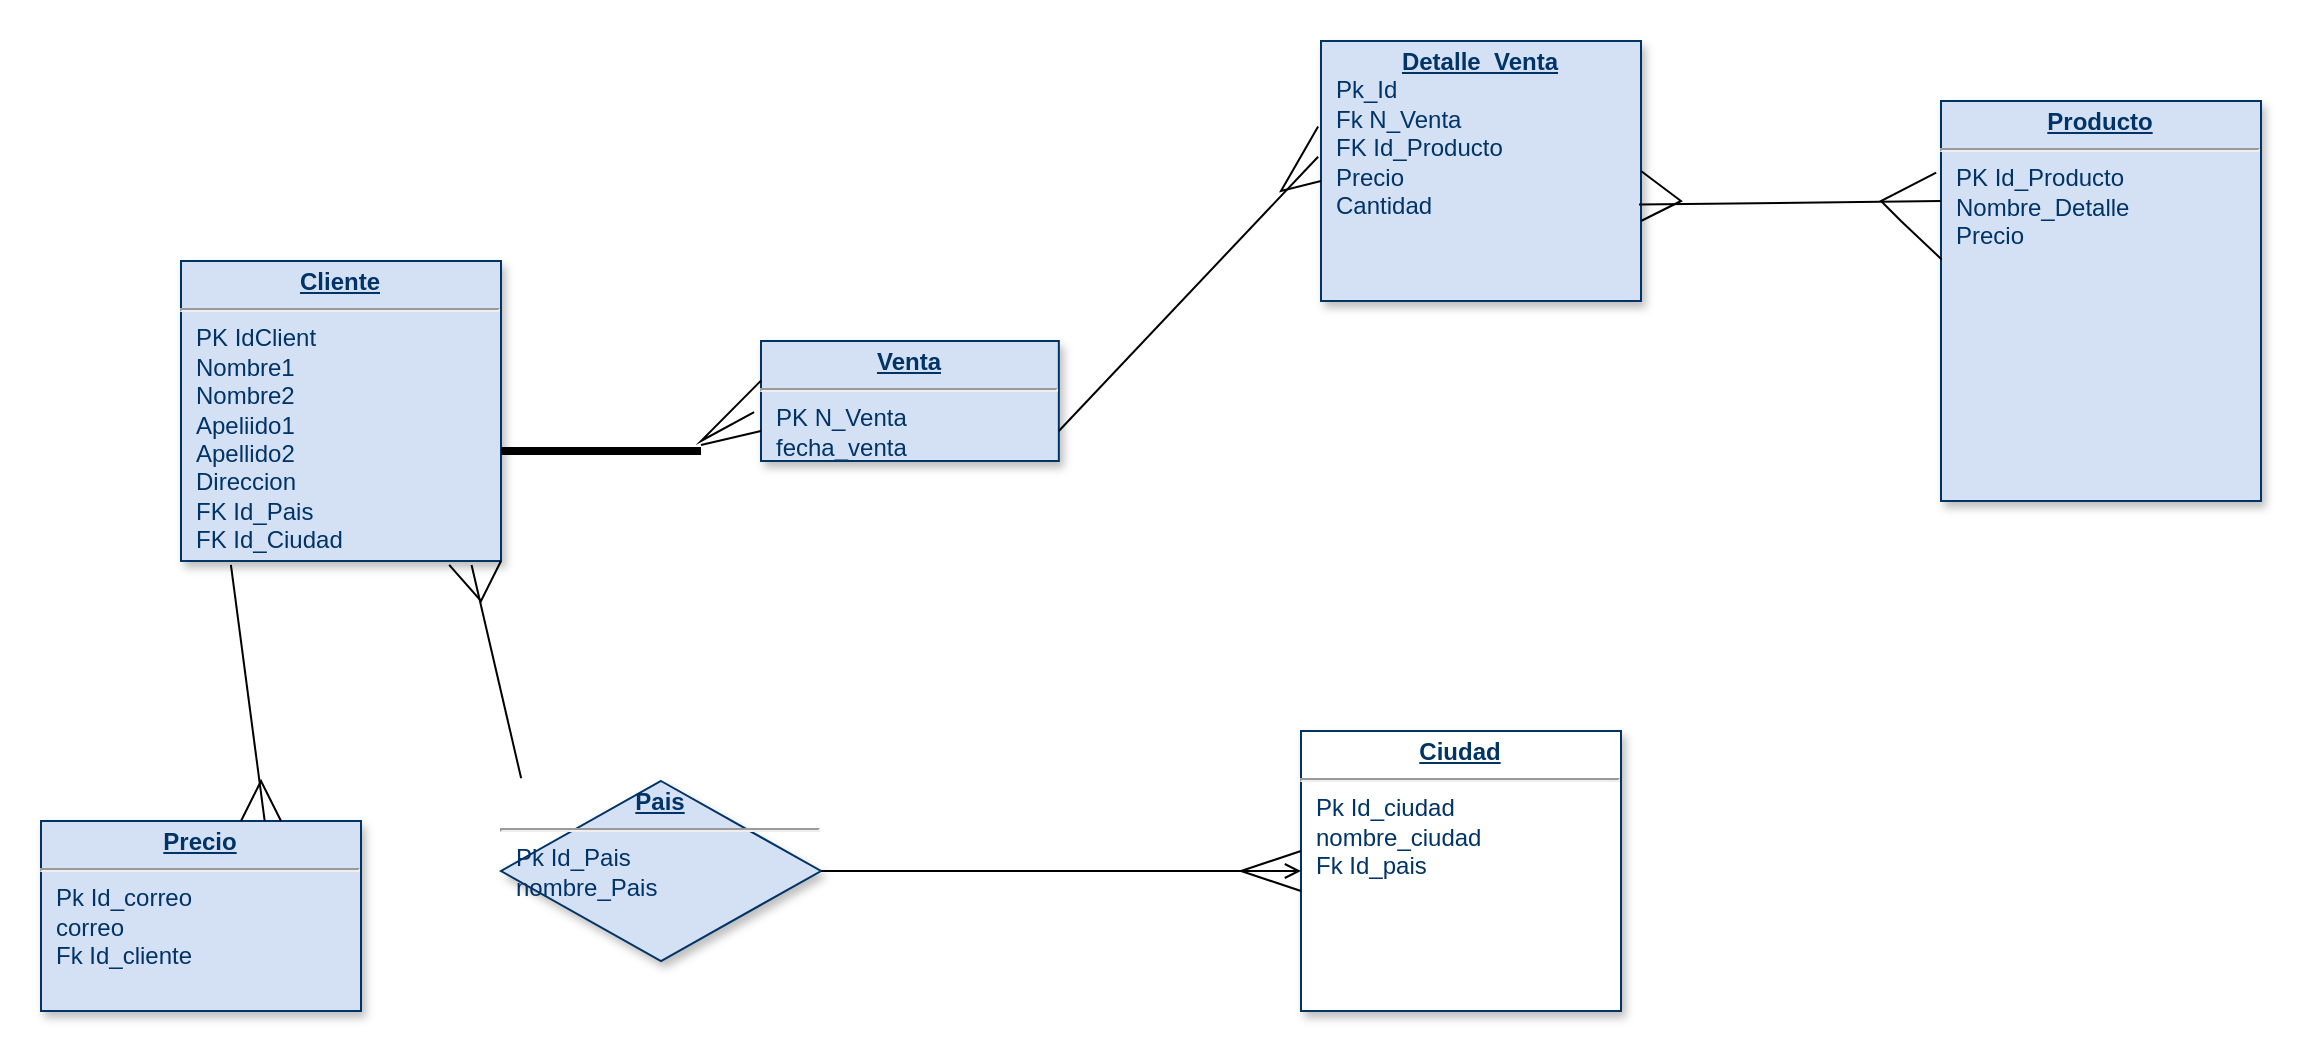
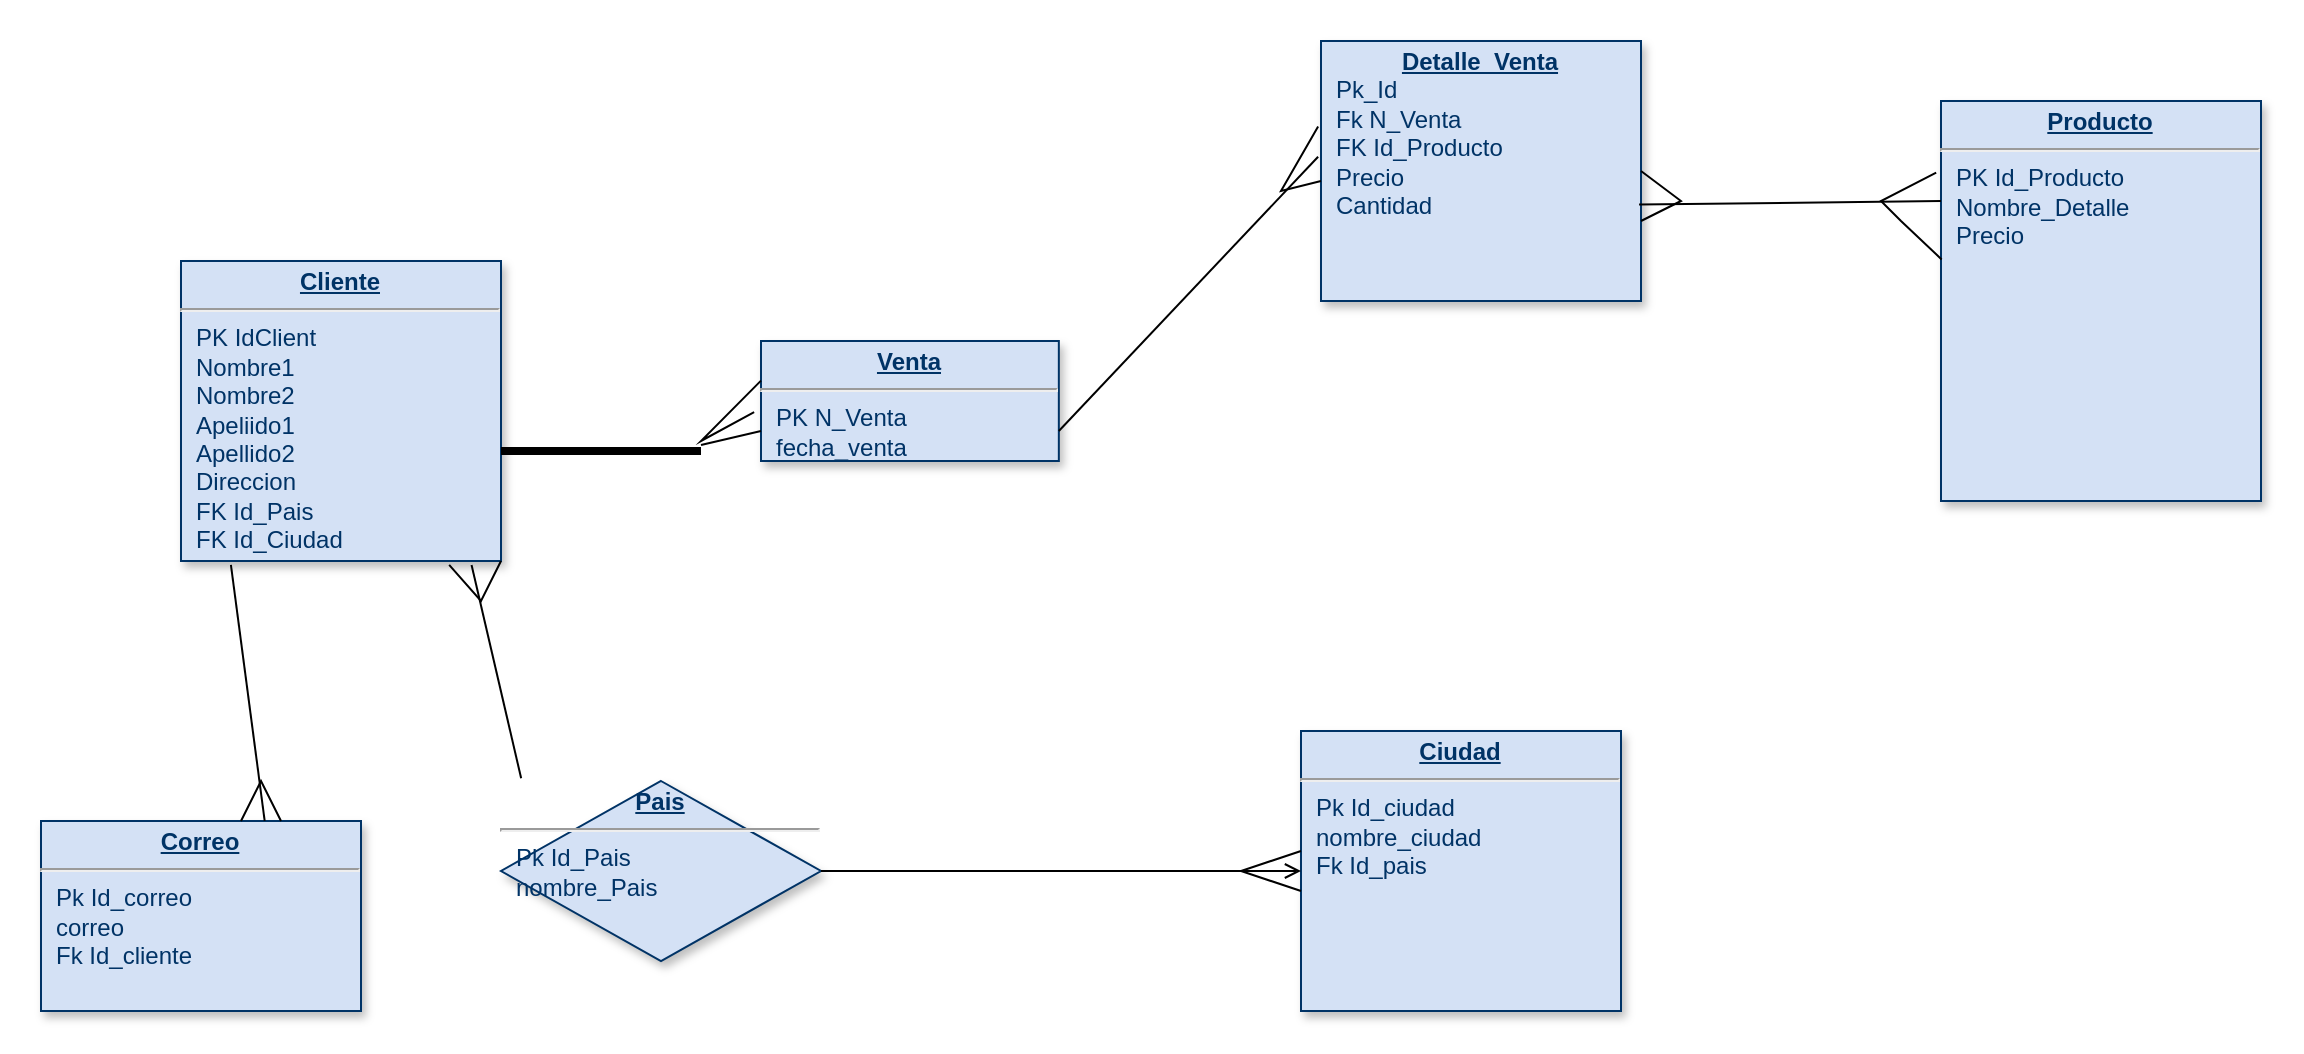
(1461, 871) -> (1461, 871)
(119, 879) -> (119, 879)
